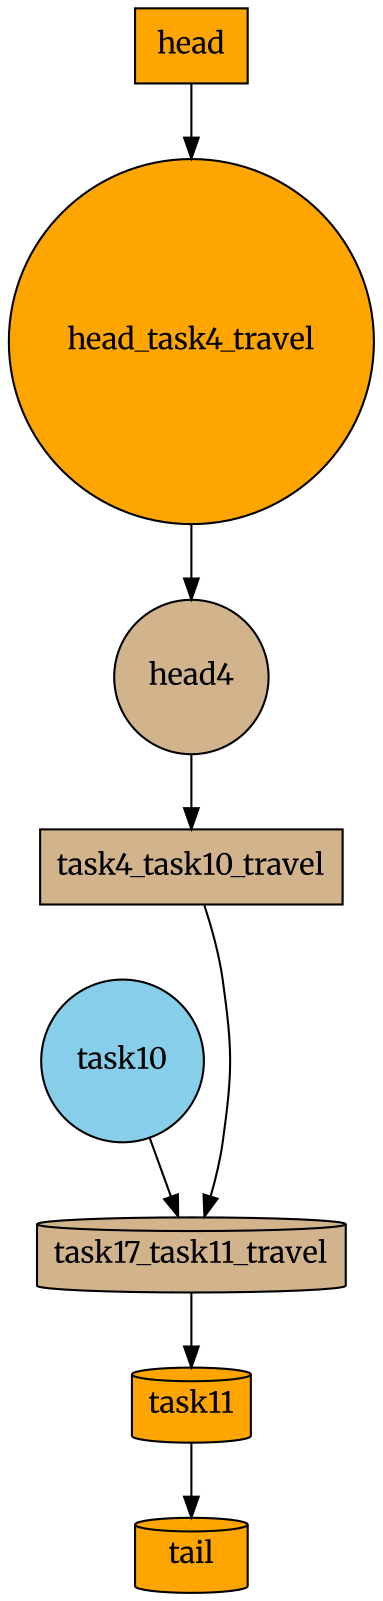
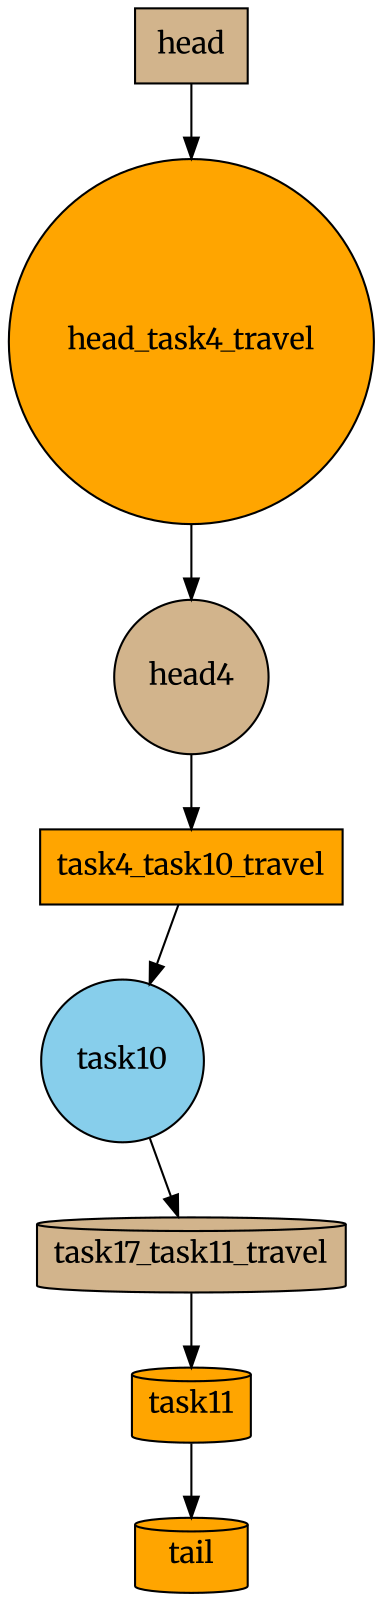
(191, 46) -> (191, 46)
(191, 867) -> (191, 867)
(230, 1050) -> (168, 934)
